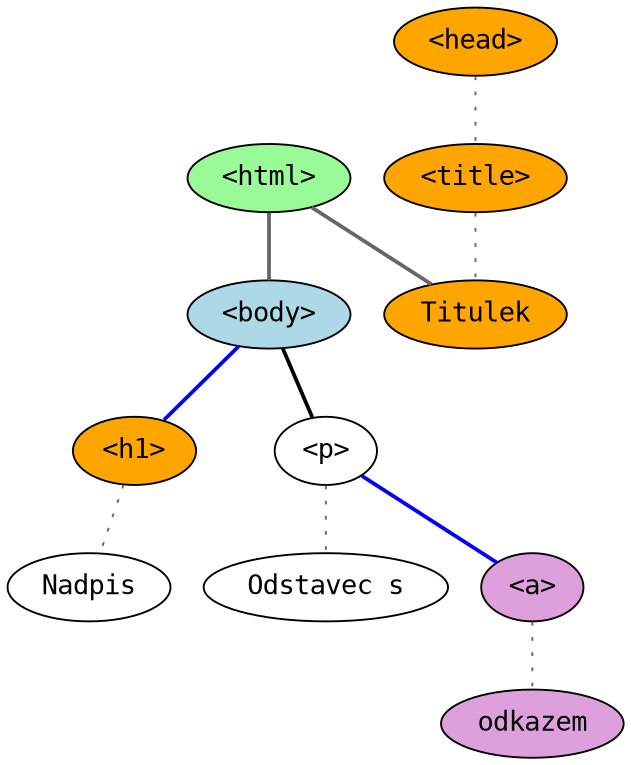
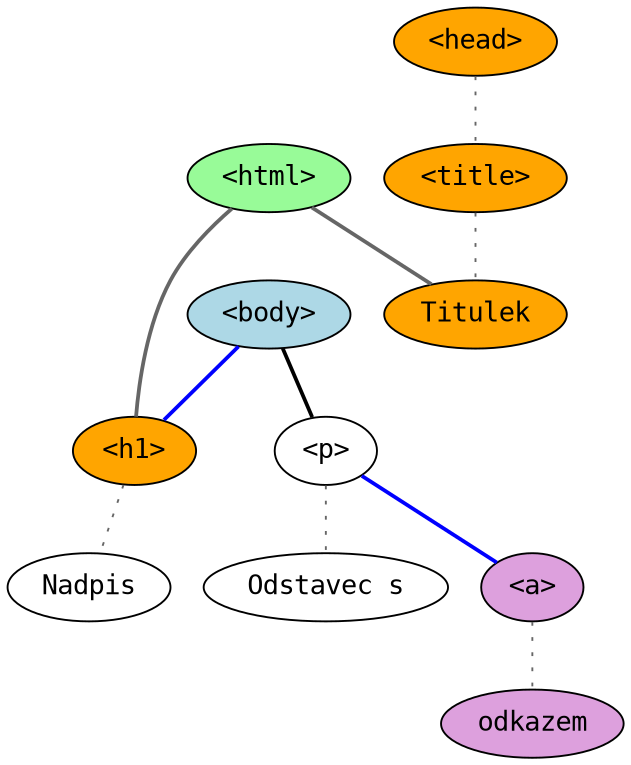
(269, 246) -> (161, 302)
